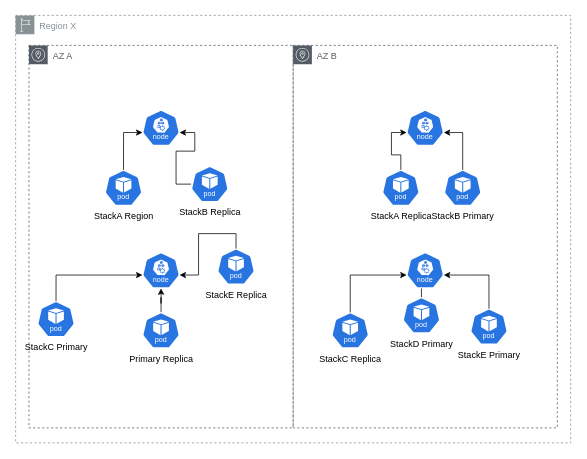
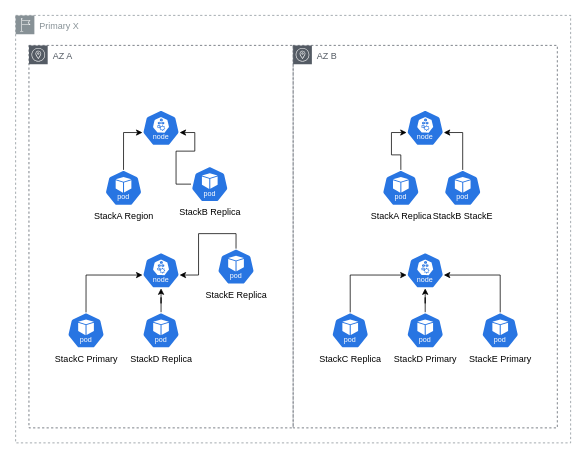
(57, 26) -> (60, 26)
(462, 197) -> (462, 197)
(421, 315) -> (425, 330)
(56, 319) -> (86, 330)
(489, 327) -> (500, 330)
(160, 339) -> (160, 339)
